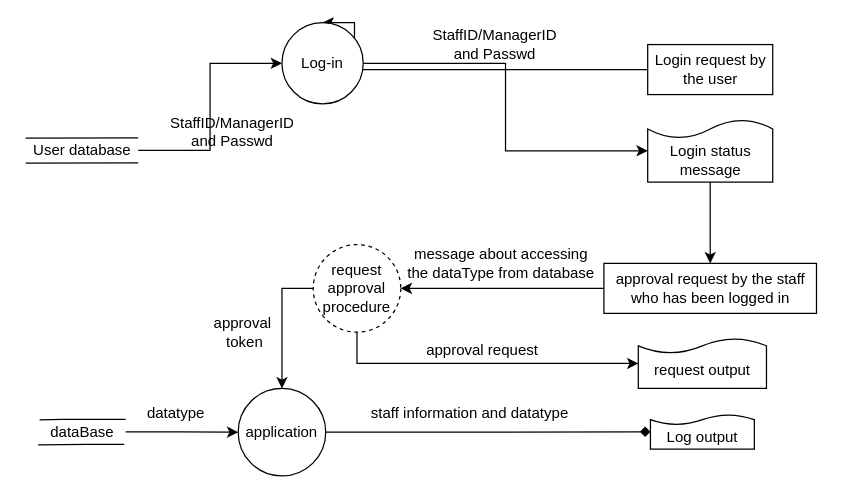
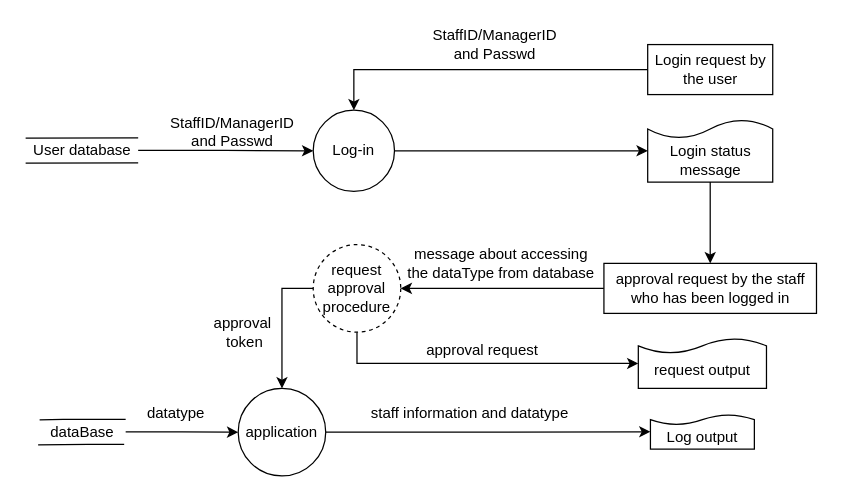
(323, 63) -> (354, 151)
(639, 432) -> (640, 432)
